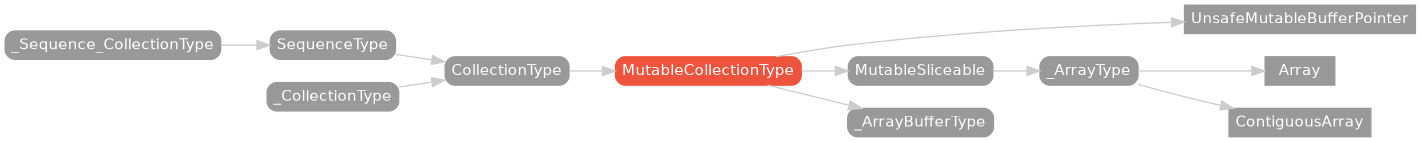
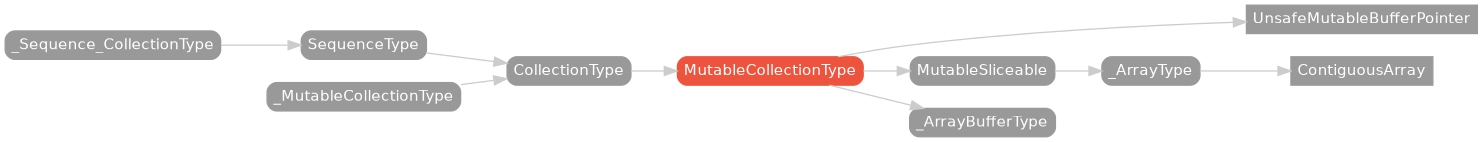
(1300, 71) -> none
(333, 97) -> (364, 97)
